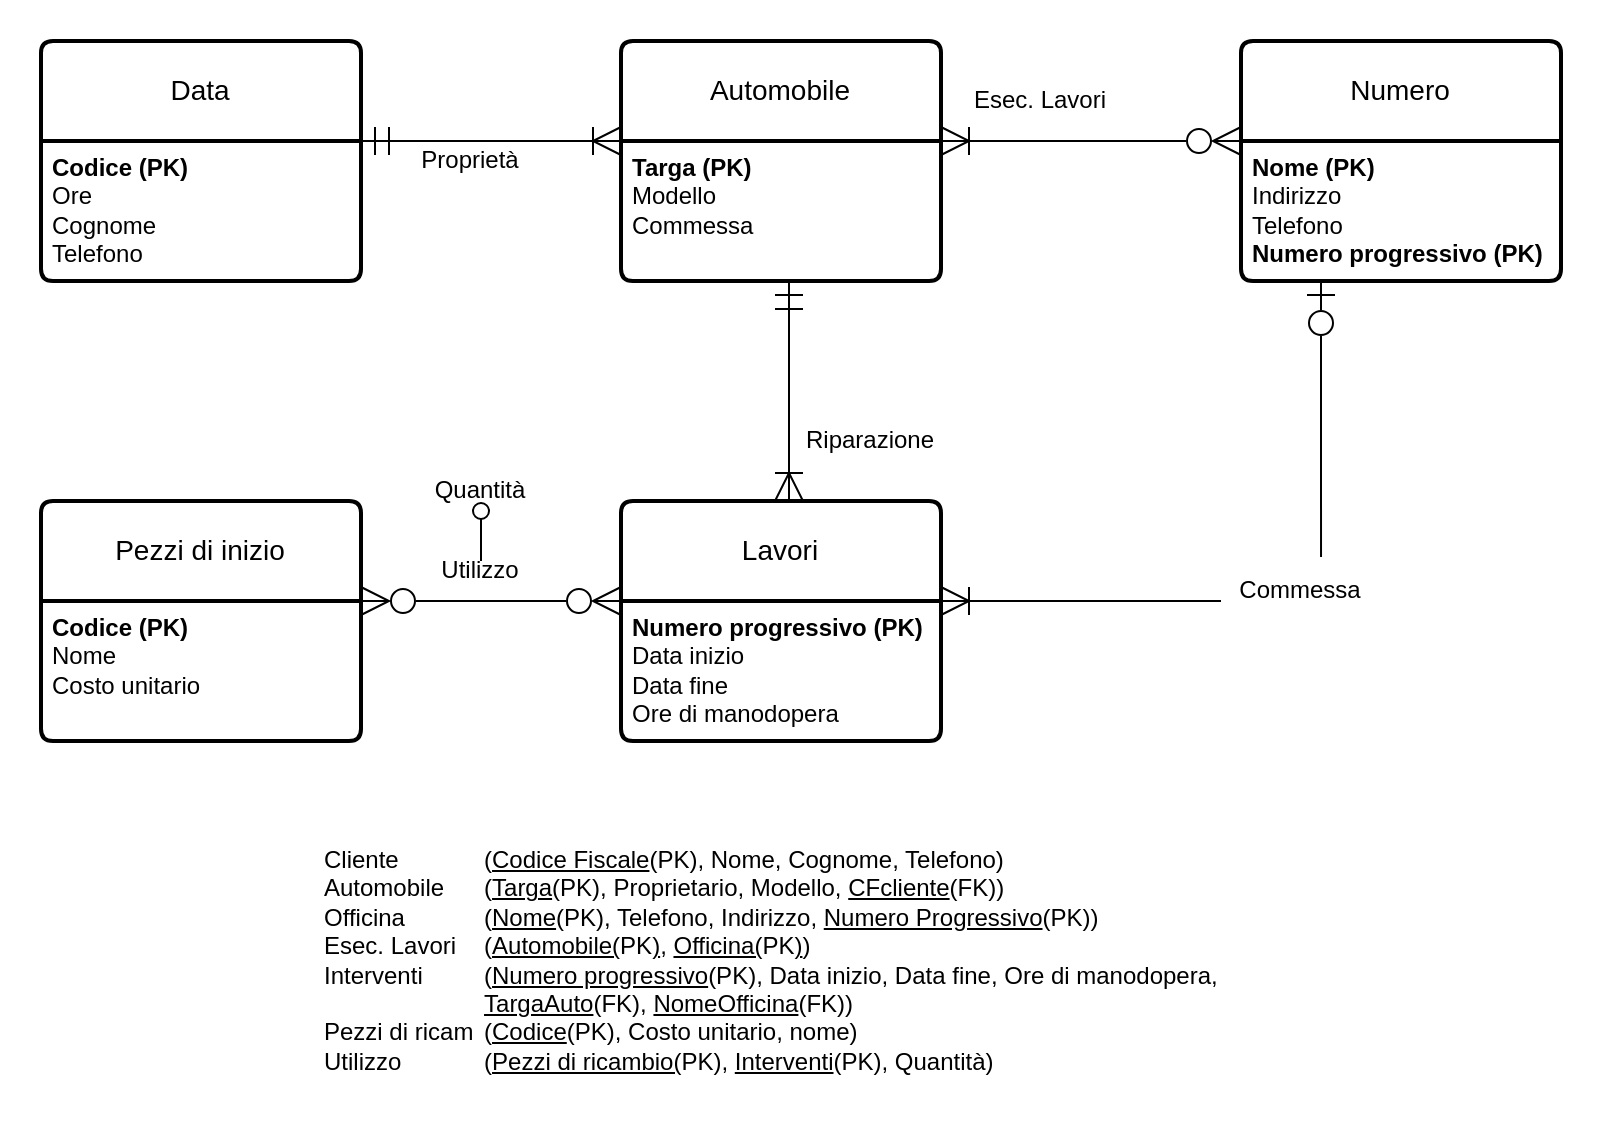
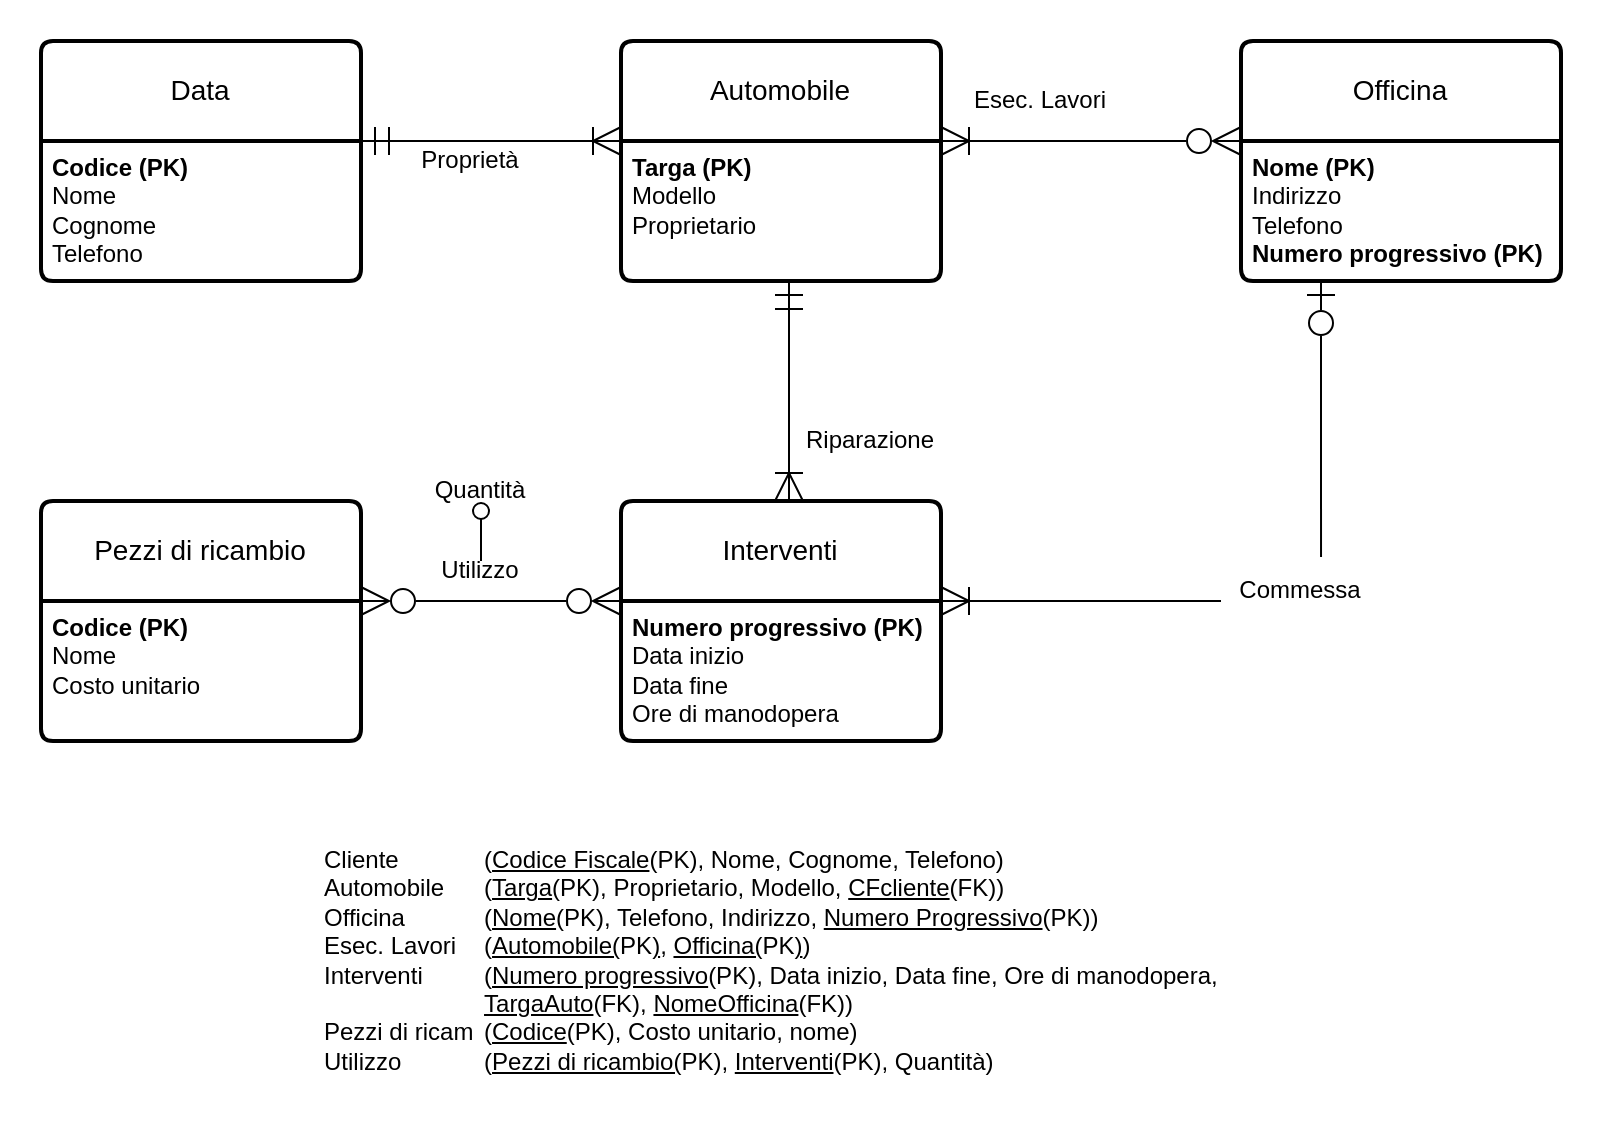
(1401, 91) -> (1401, 91)
(697, 198) -> (707, 198)
(121, 213) -> (121, 213)
(201, 551) -> (201, 551)
(781, 551) -> (781, 551)
